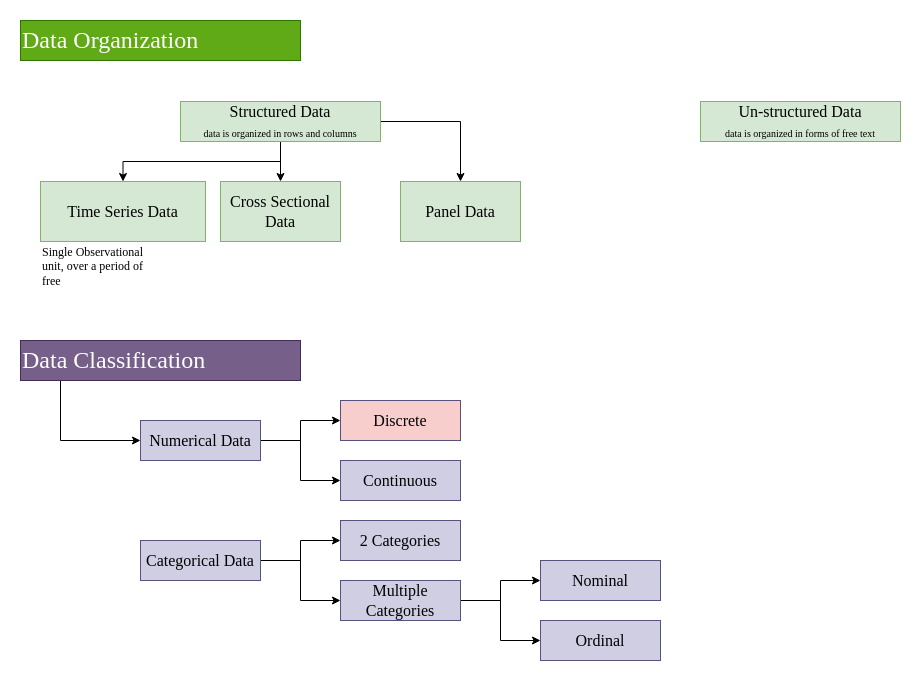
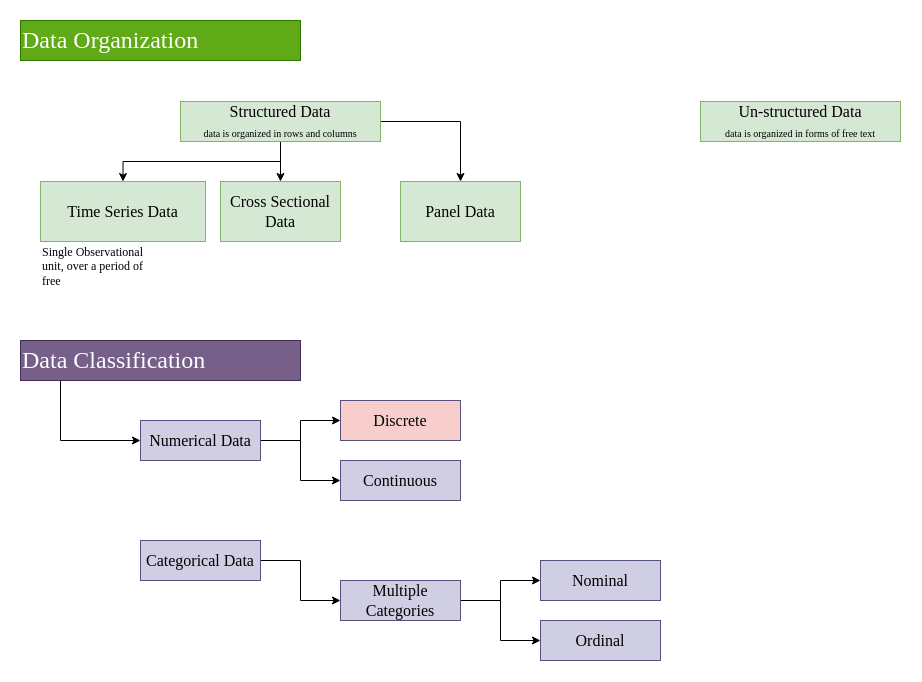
(308, 541) -> none
(401, 541) -> none
